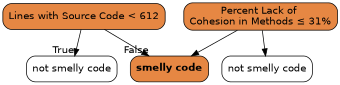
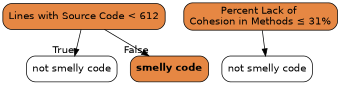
(218, 41) -> none
